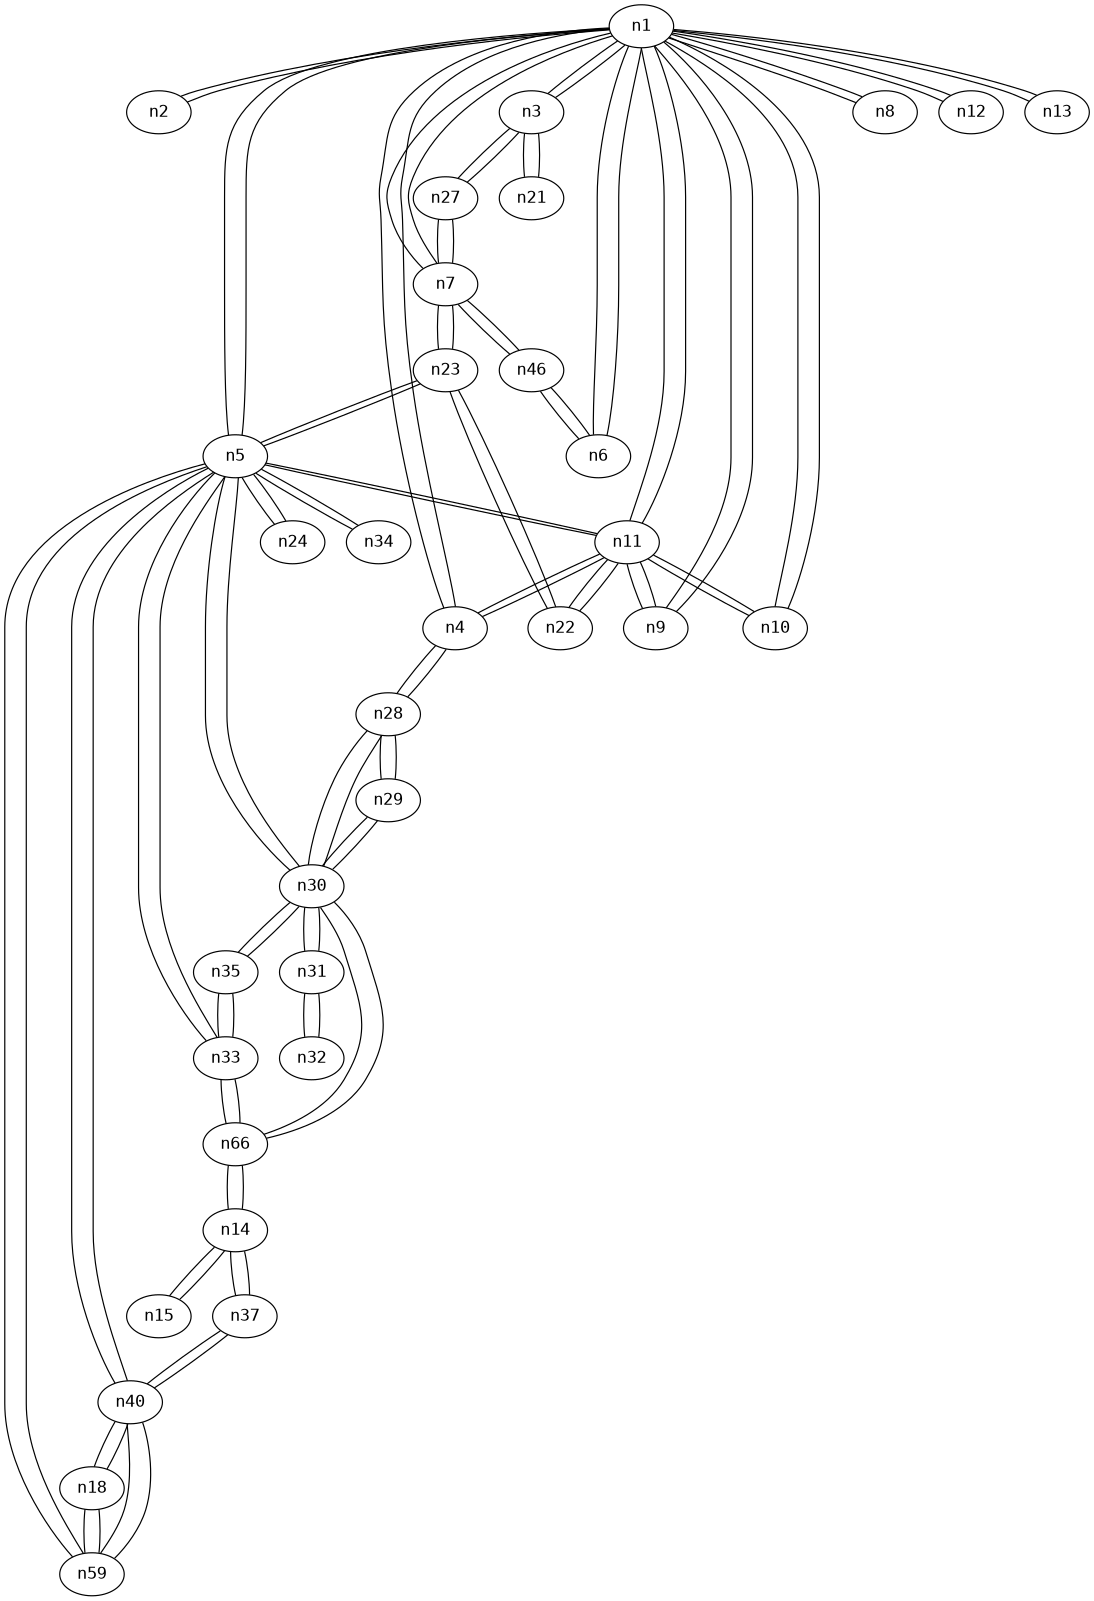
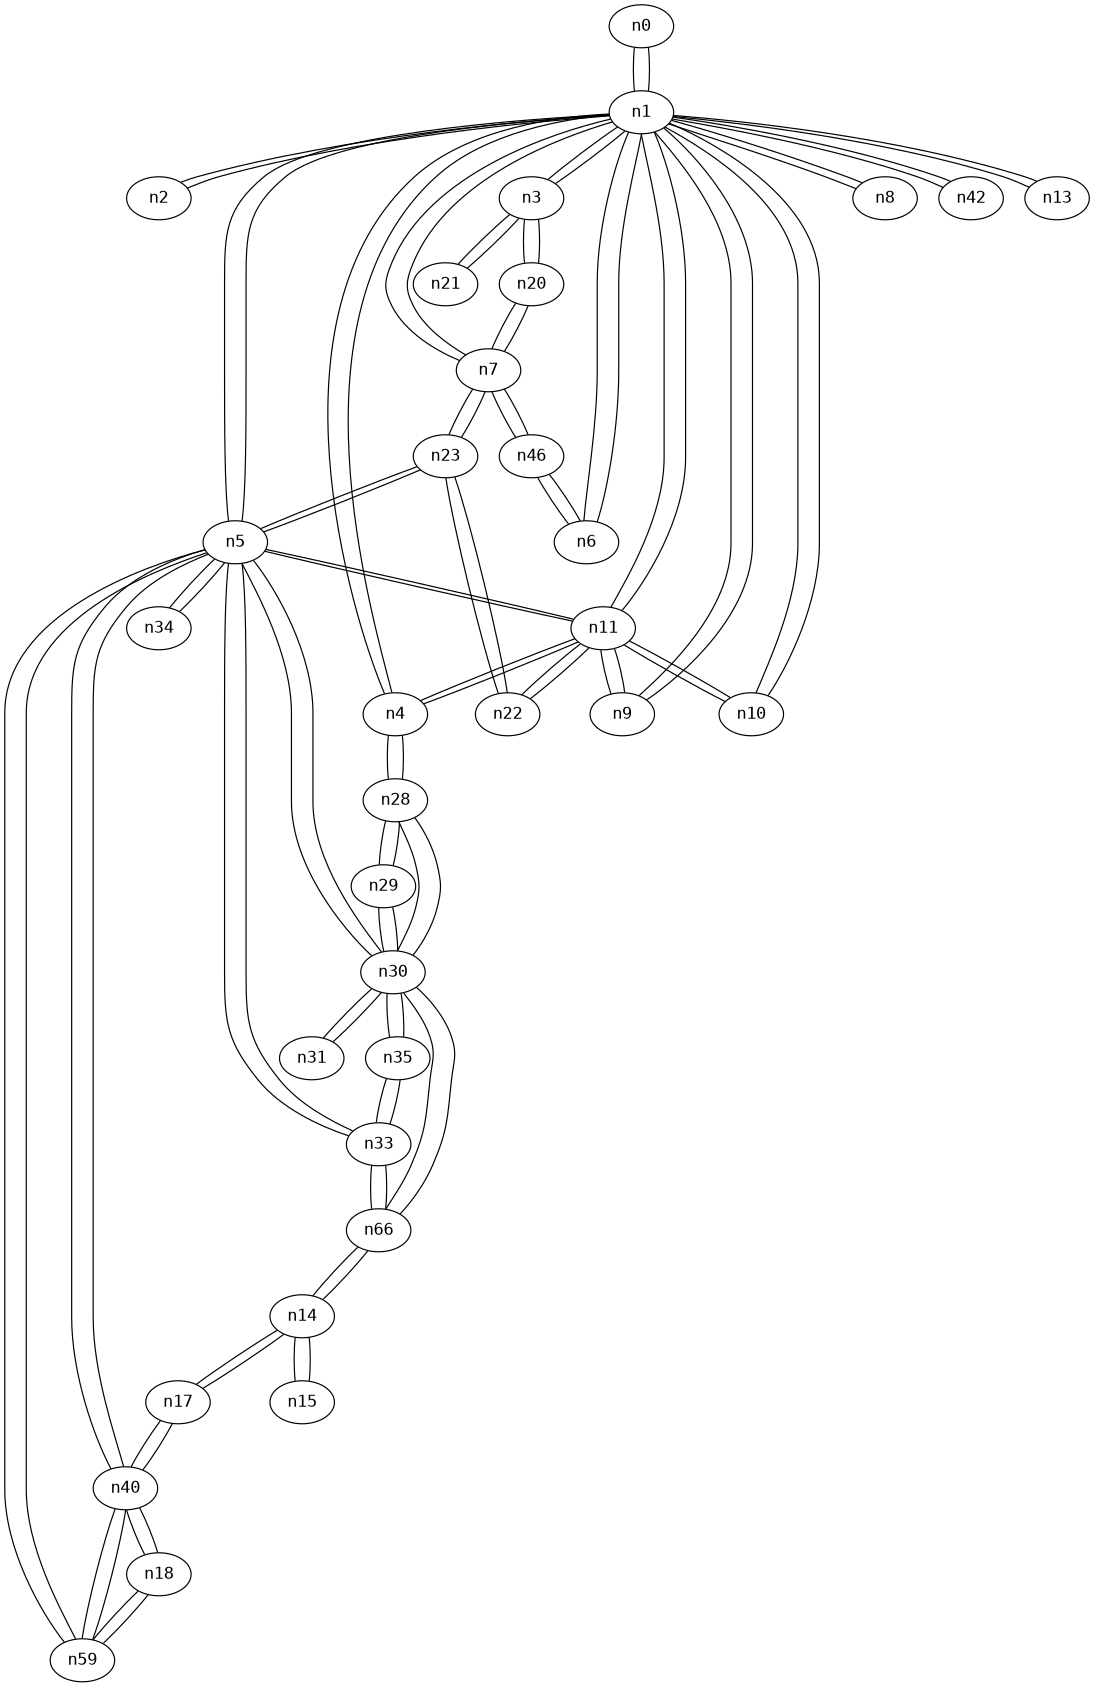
none -> (641, 26)
(971, 112) -> (971, 198)
(446, 198) -> (532, 284)
(293, 542) -> none
(312, 1058) -> none
(245, 1316) -> (178, 1402)
